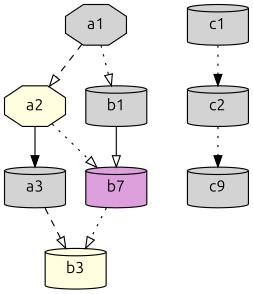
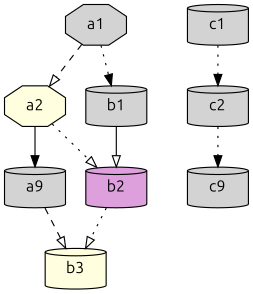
(105, 60) -> (105, 60)
(35, 187) -> (35, 187)
(116, 187) -> (116, 187)
